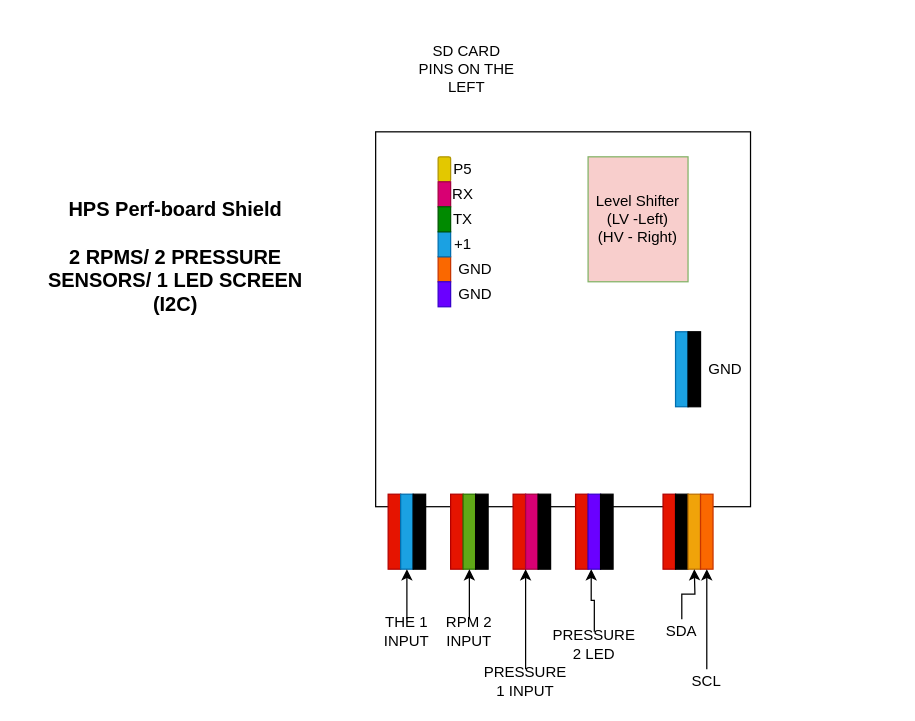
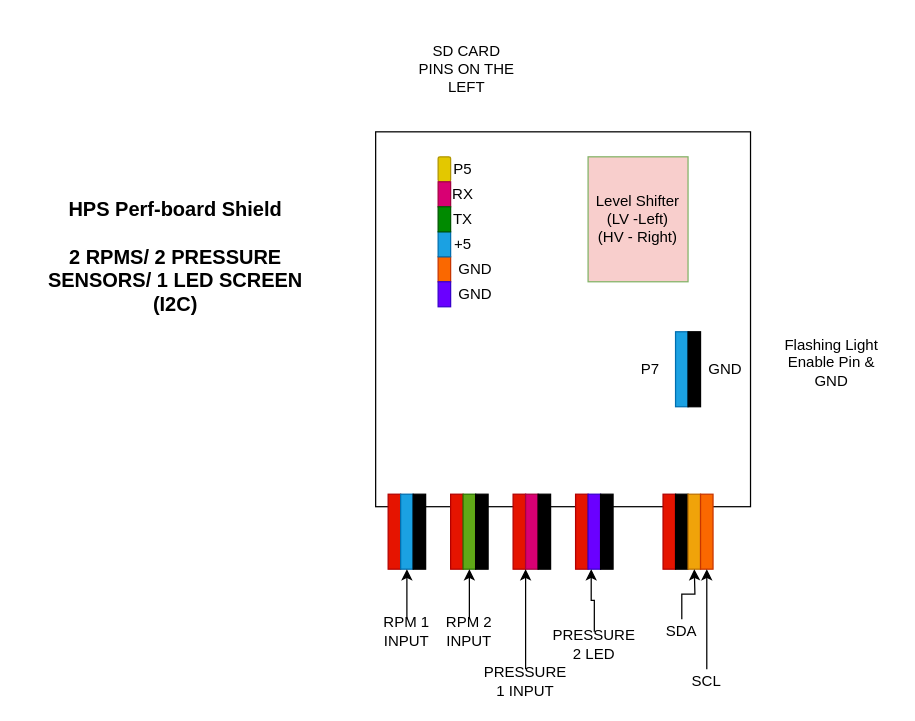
(463, 244) -> (463, 244)
none -> (832, 363)
none -> (651, 369)
(407, 632) -> (407, 632)
